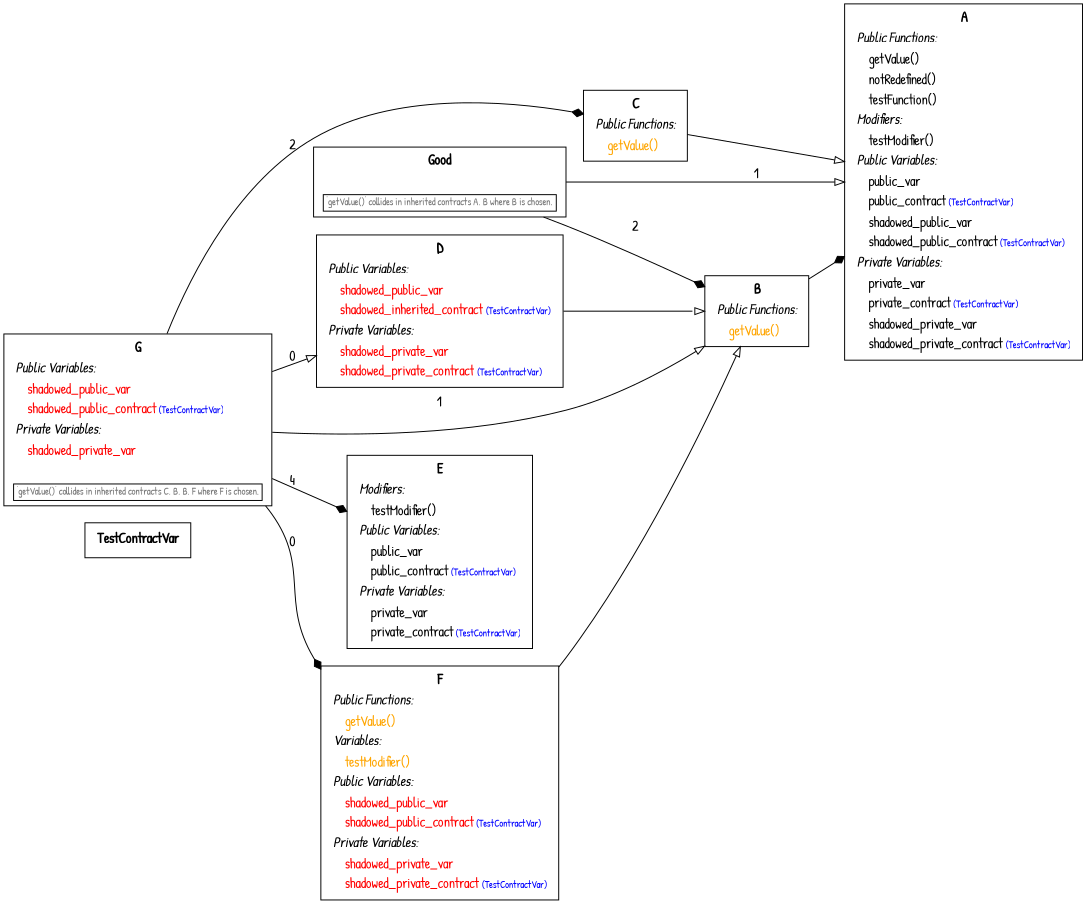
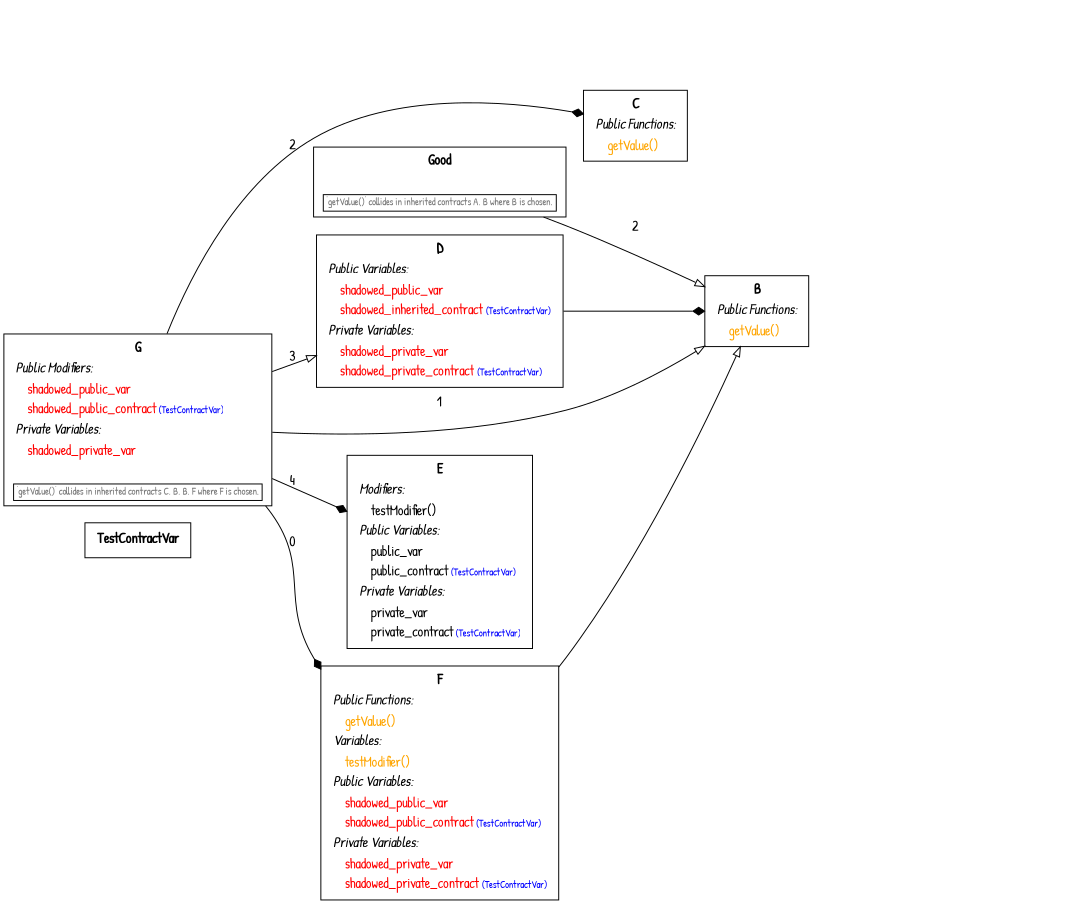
(964, 182) -> none
(620, 248) -> (620, 248)
(628, 311) -> (628, 311)
(293, 357) -> (293, 357)
(56, 368) -> (54, 368)
